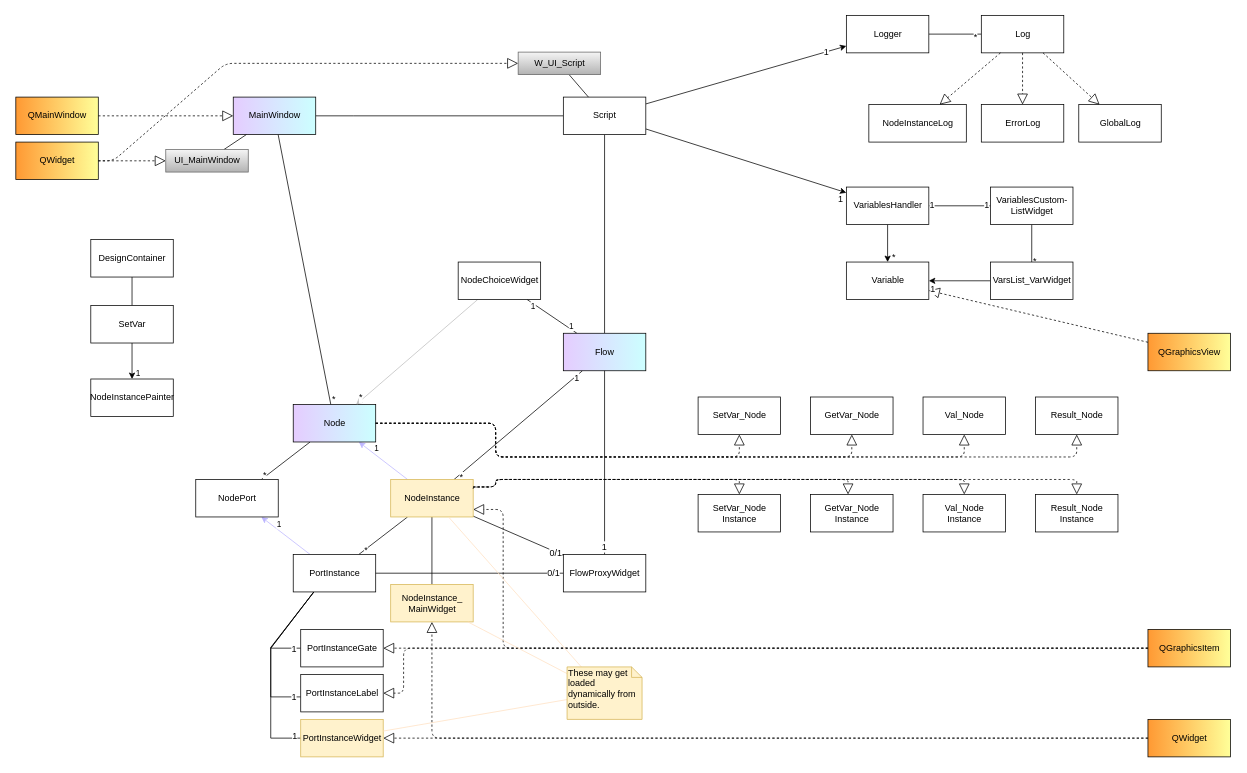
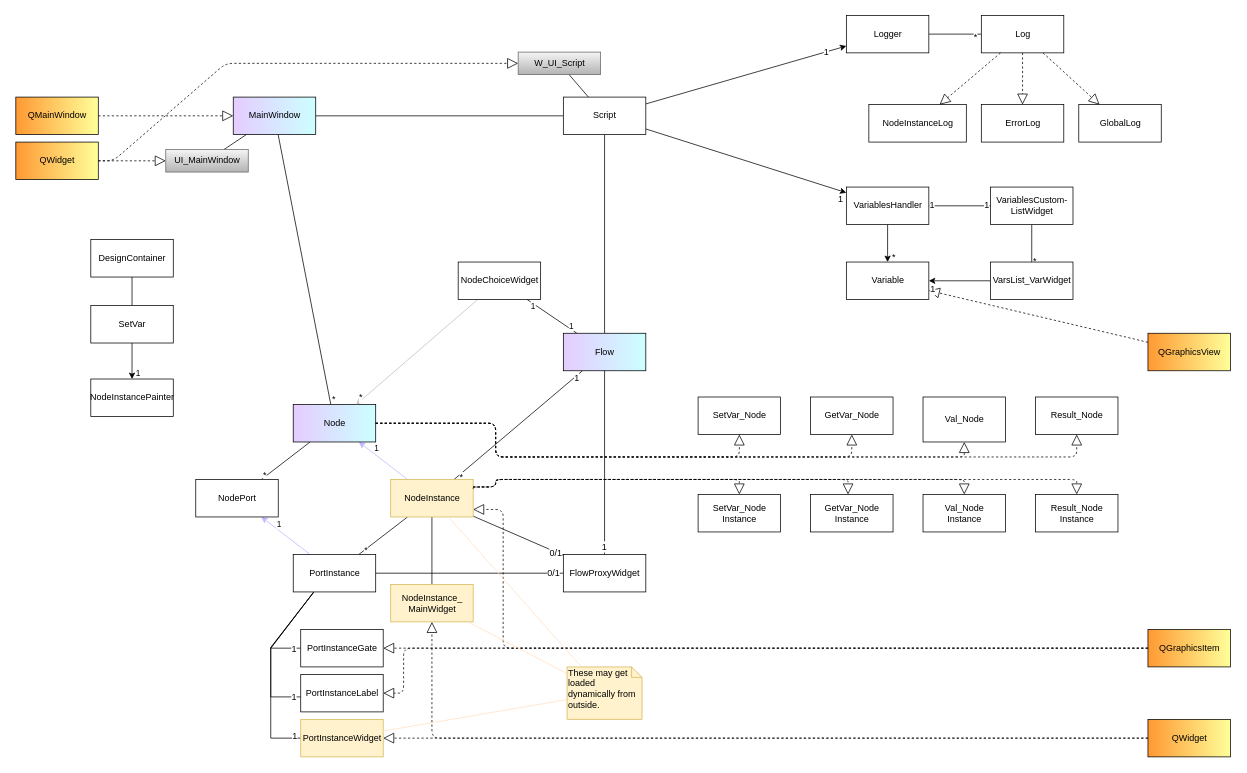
(964, 416) -> (964, 420)
